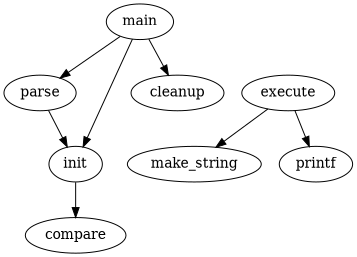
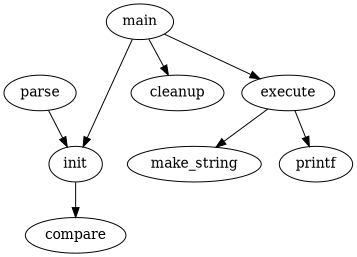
(94, 54) -> (208, 54)
